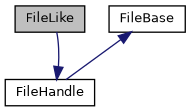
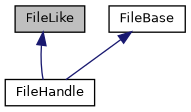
(59, 49) -> (41, 63)
